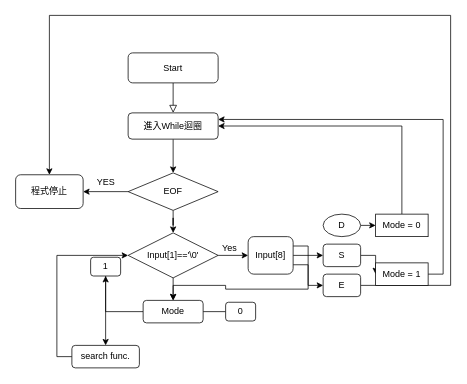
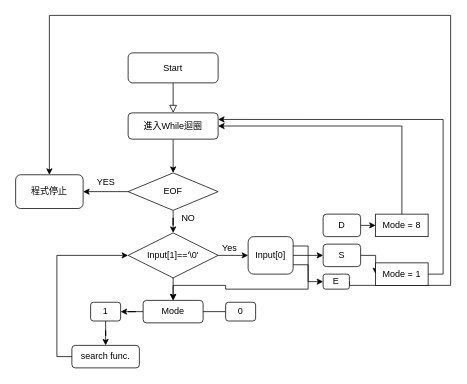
none -> (188, 218)
(342, 225) -> (342, 225)
(402, 225) -> (402, 225)
(270, 255) -> (270, 255)
(105, 267) -> (105, 312)
(342, 285) -> (336, 282)
